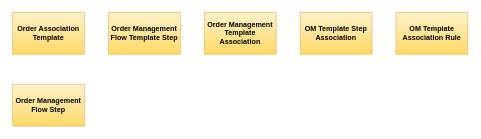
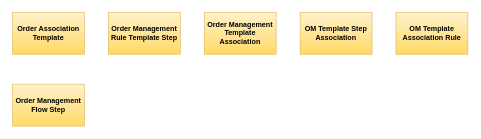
(144, 33) -> (144, 33)
